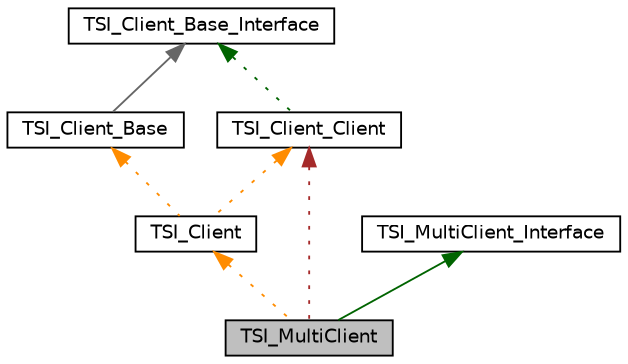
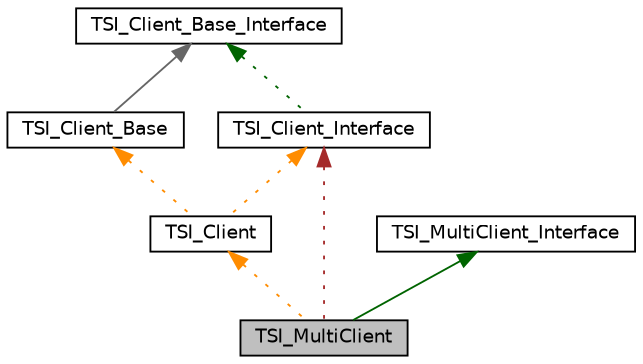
(309, 130) -> (324, 130)
